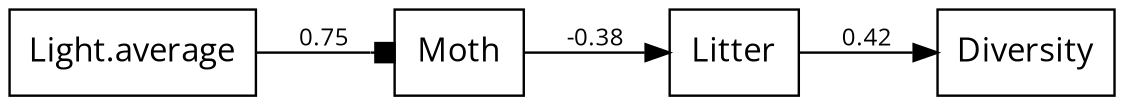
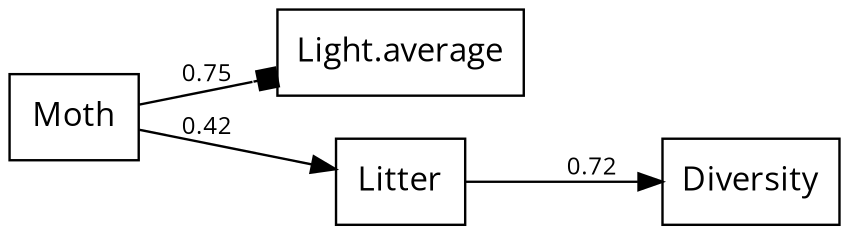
(597, 39) -> (208, 128)
(868, 39) -> (593, 169)
(314, 53) -> (196, 93)
